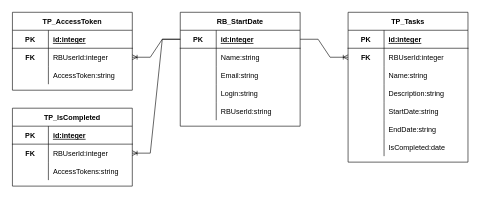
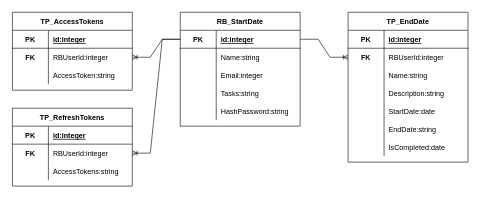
(72, 22) -> (72, 22)
(408, 22) -> (408, 22)
(241, 76) -> (243, 76)
(242, 94) -> (243, 94)
(249, 112) -> (257, 112)
(419, 112) -> (416, 112)
(72, 118) -> (72, 118)
